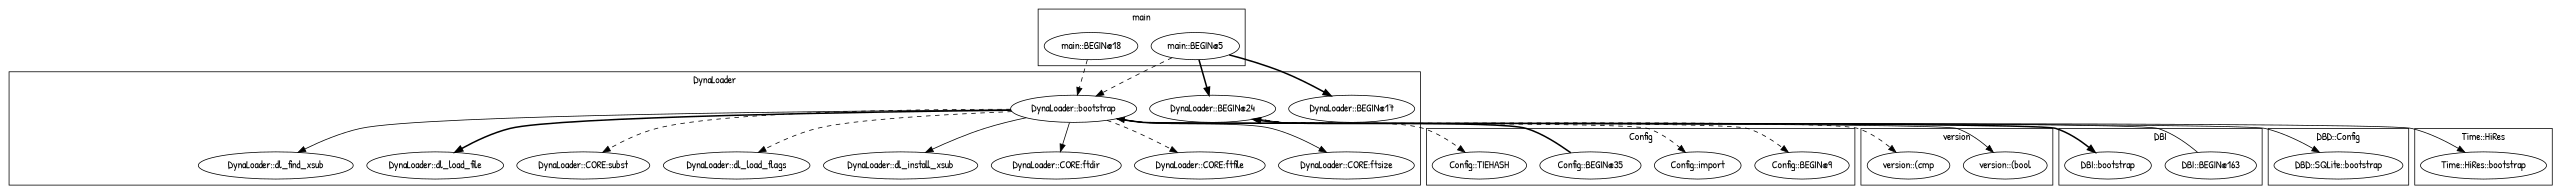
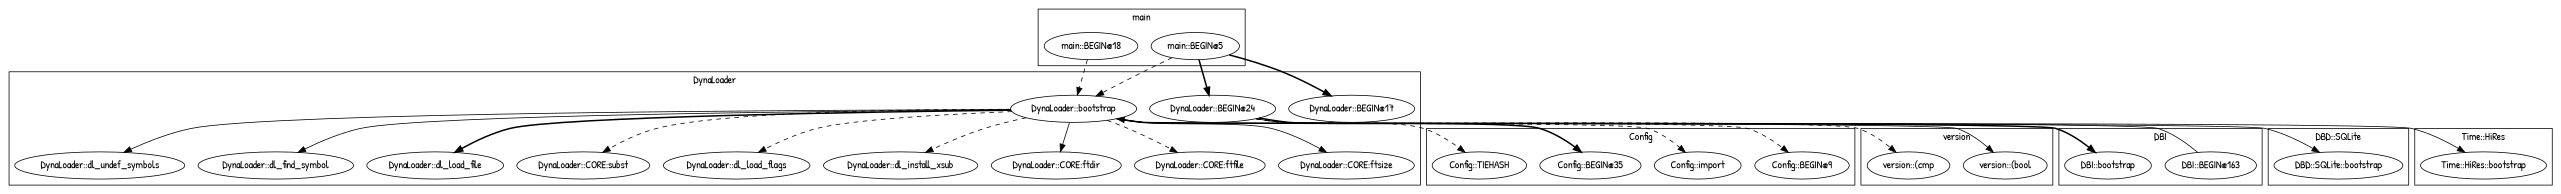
(1419, 124) -> (1419, 124)
(978, 130) -> (978, 130)
(2338, 137) -> (2338, 137)
none -> (100, 165)
(276, 165) -> (276, 165)
